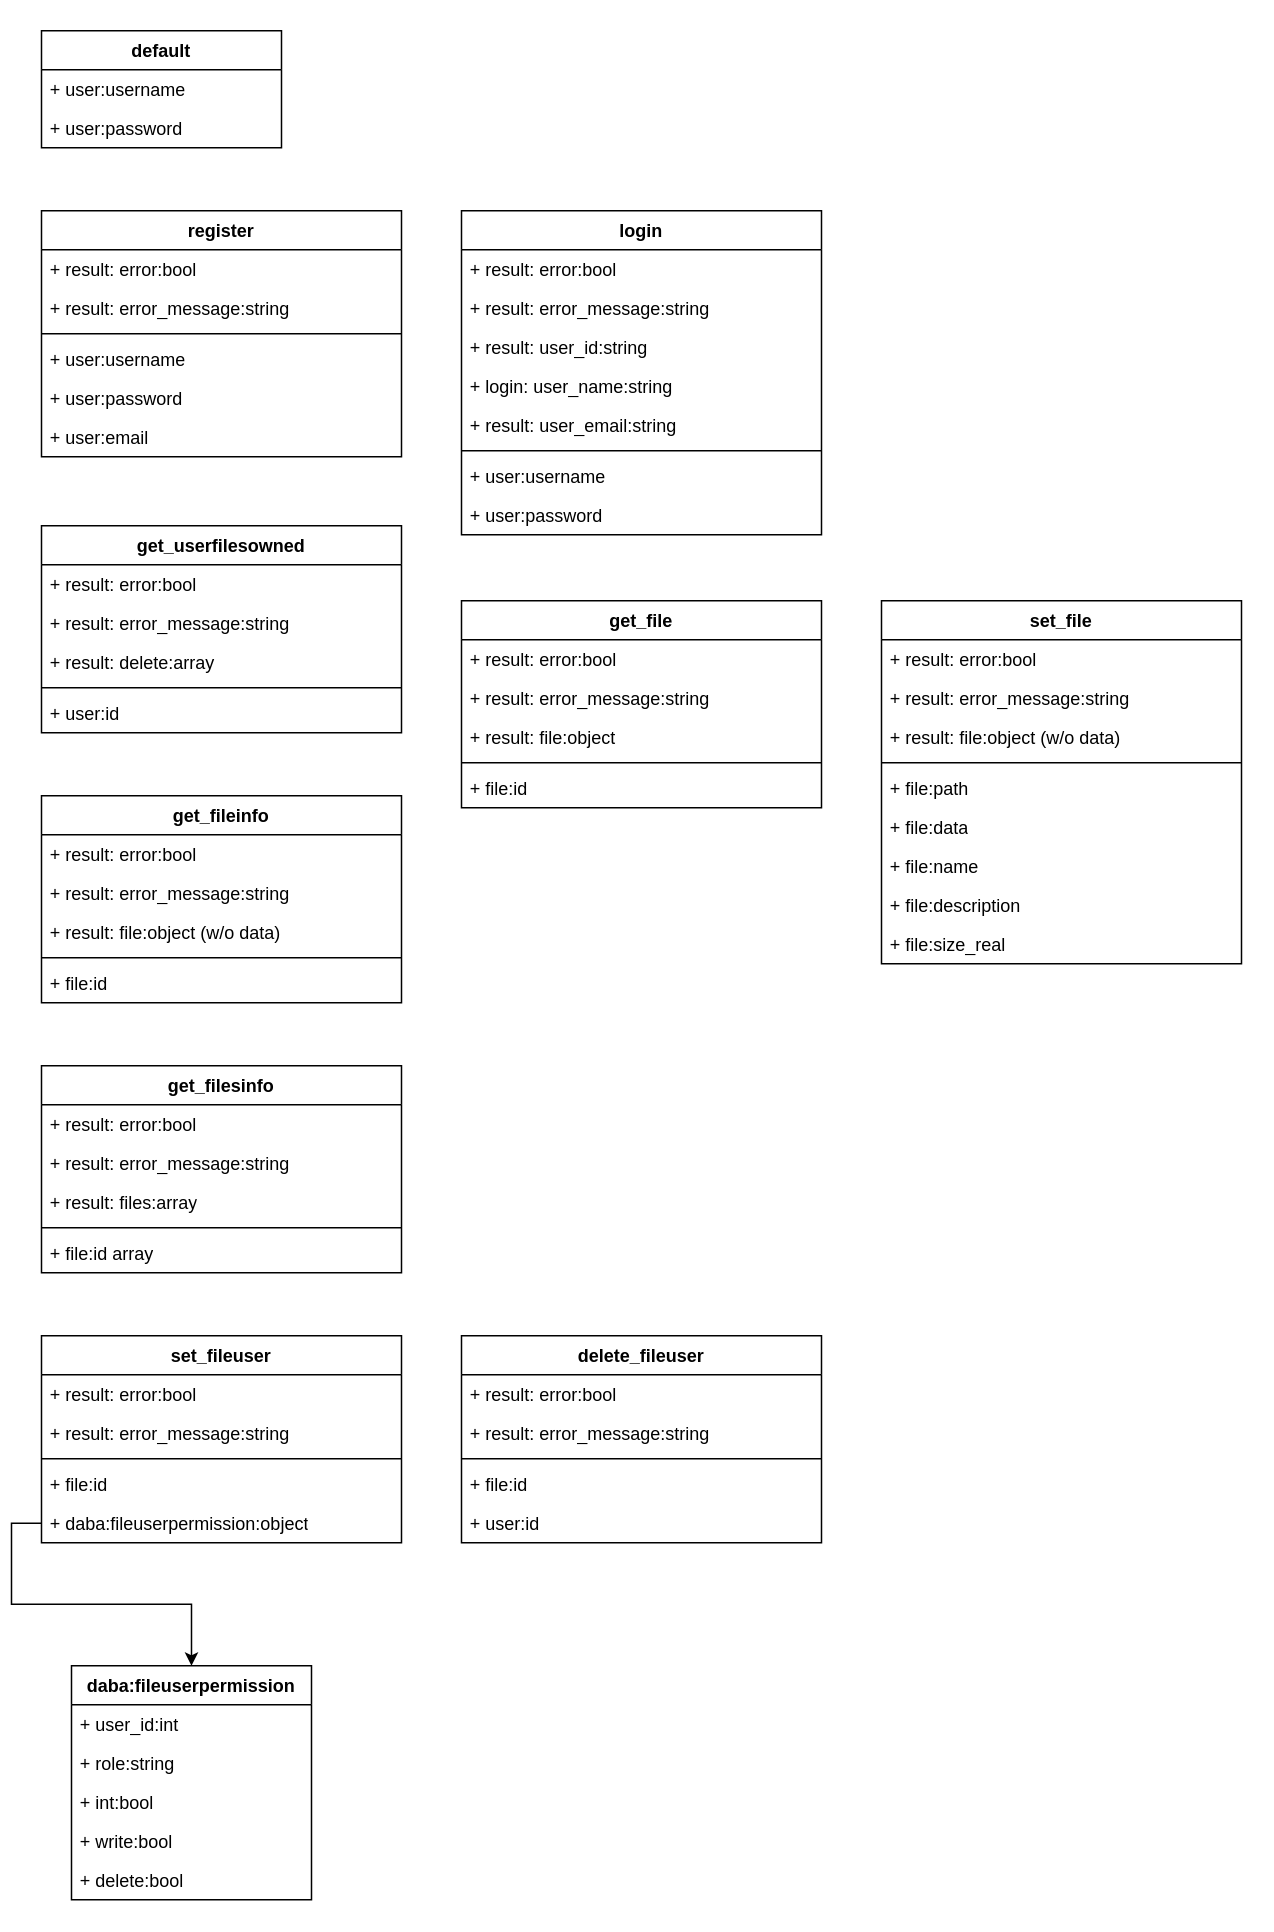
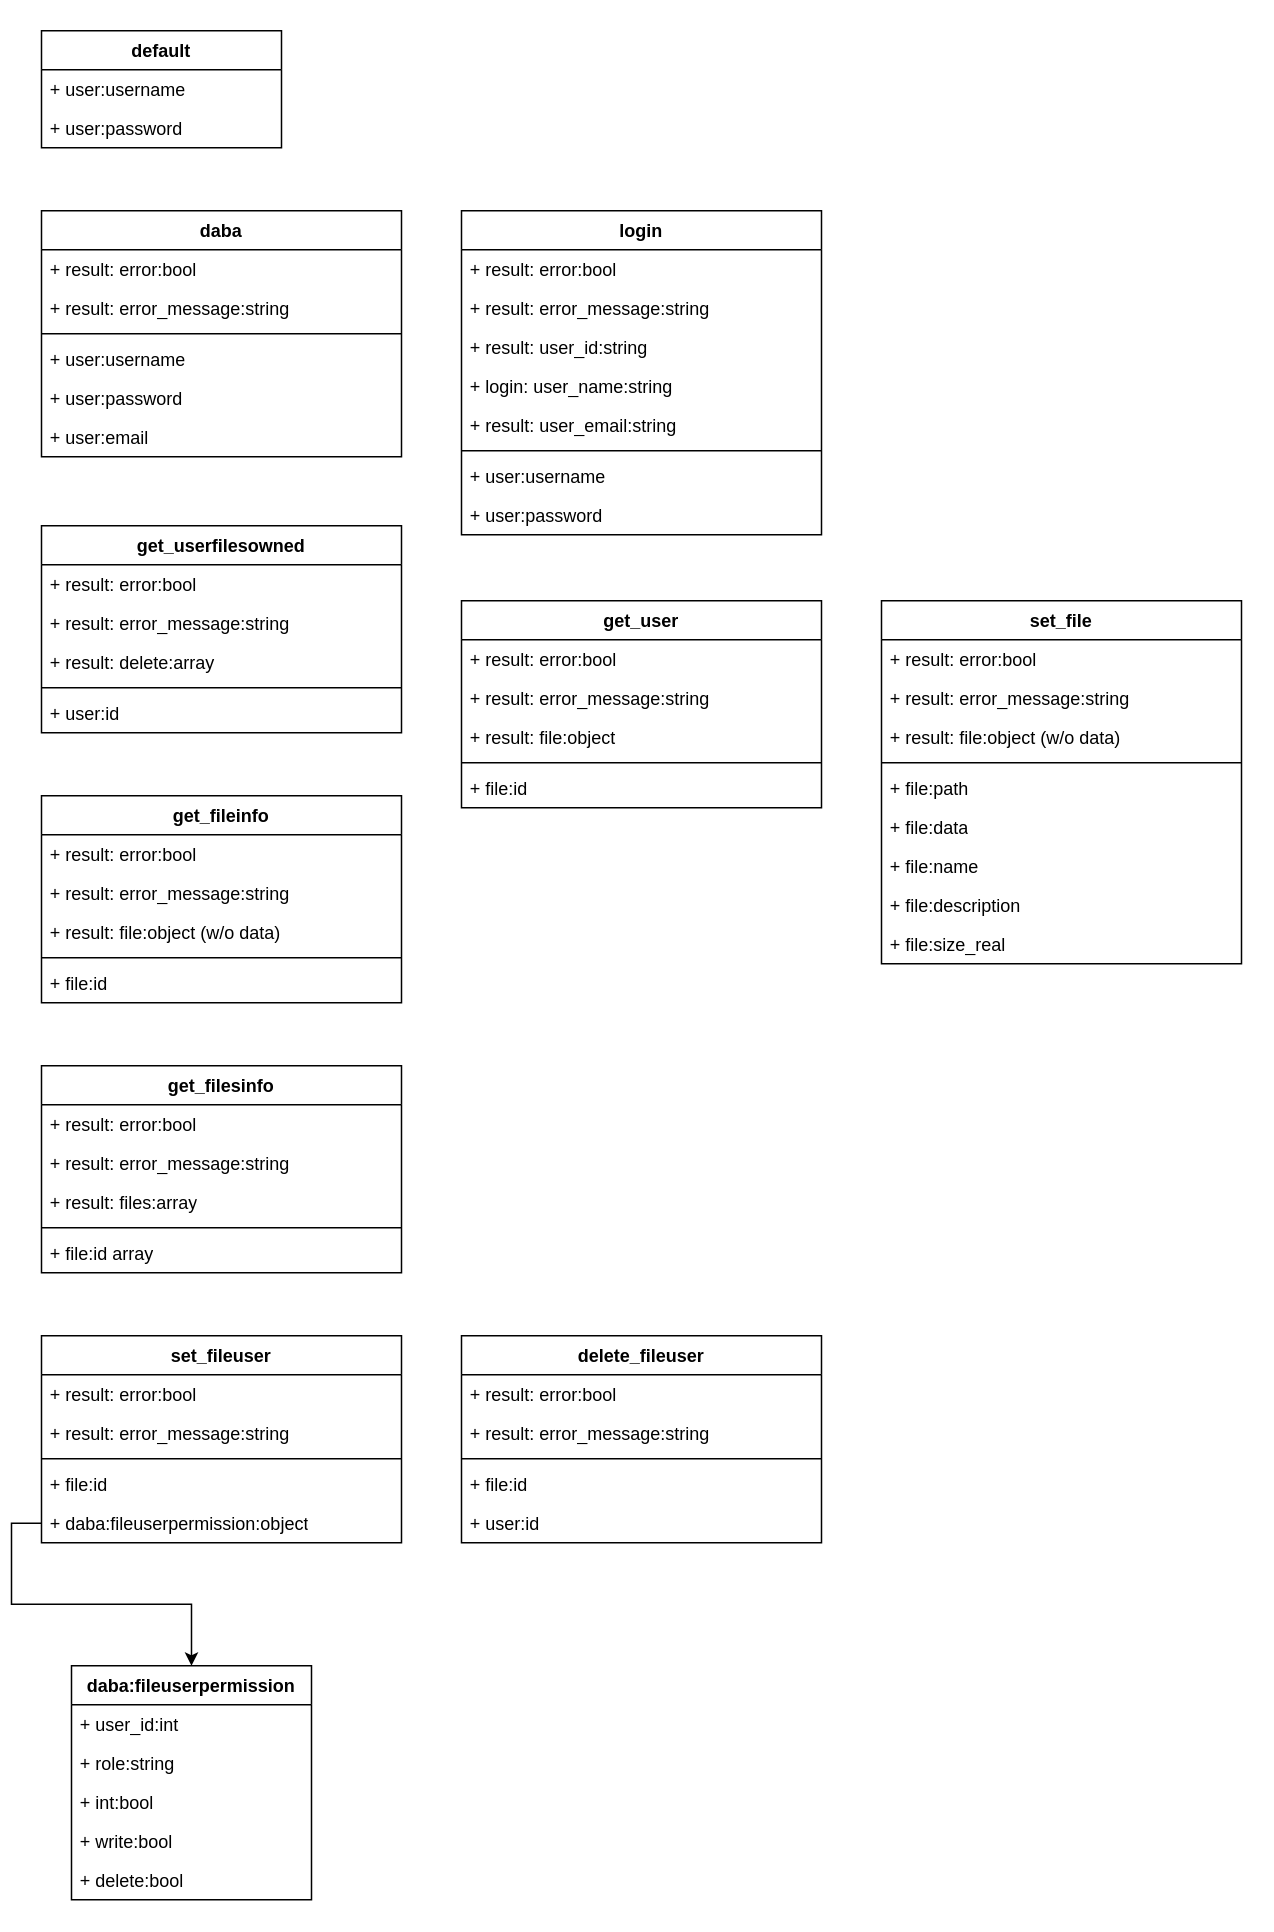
(221, 232) -> (221, 232)
(641, 622) -> (641, 622)
